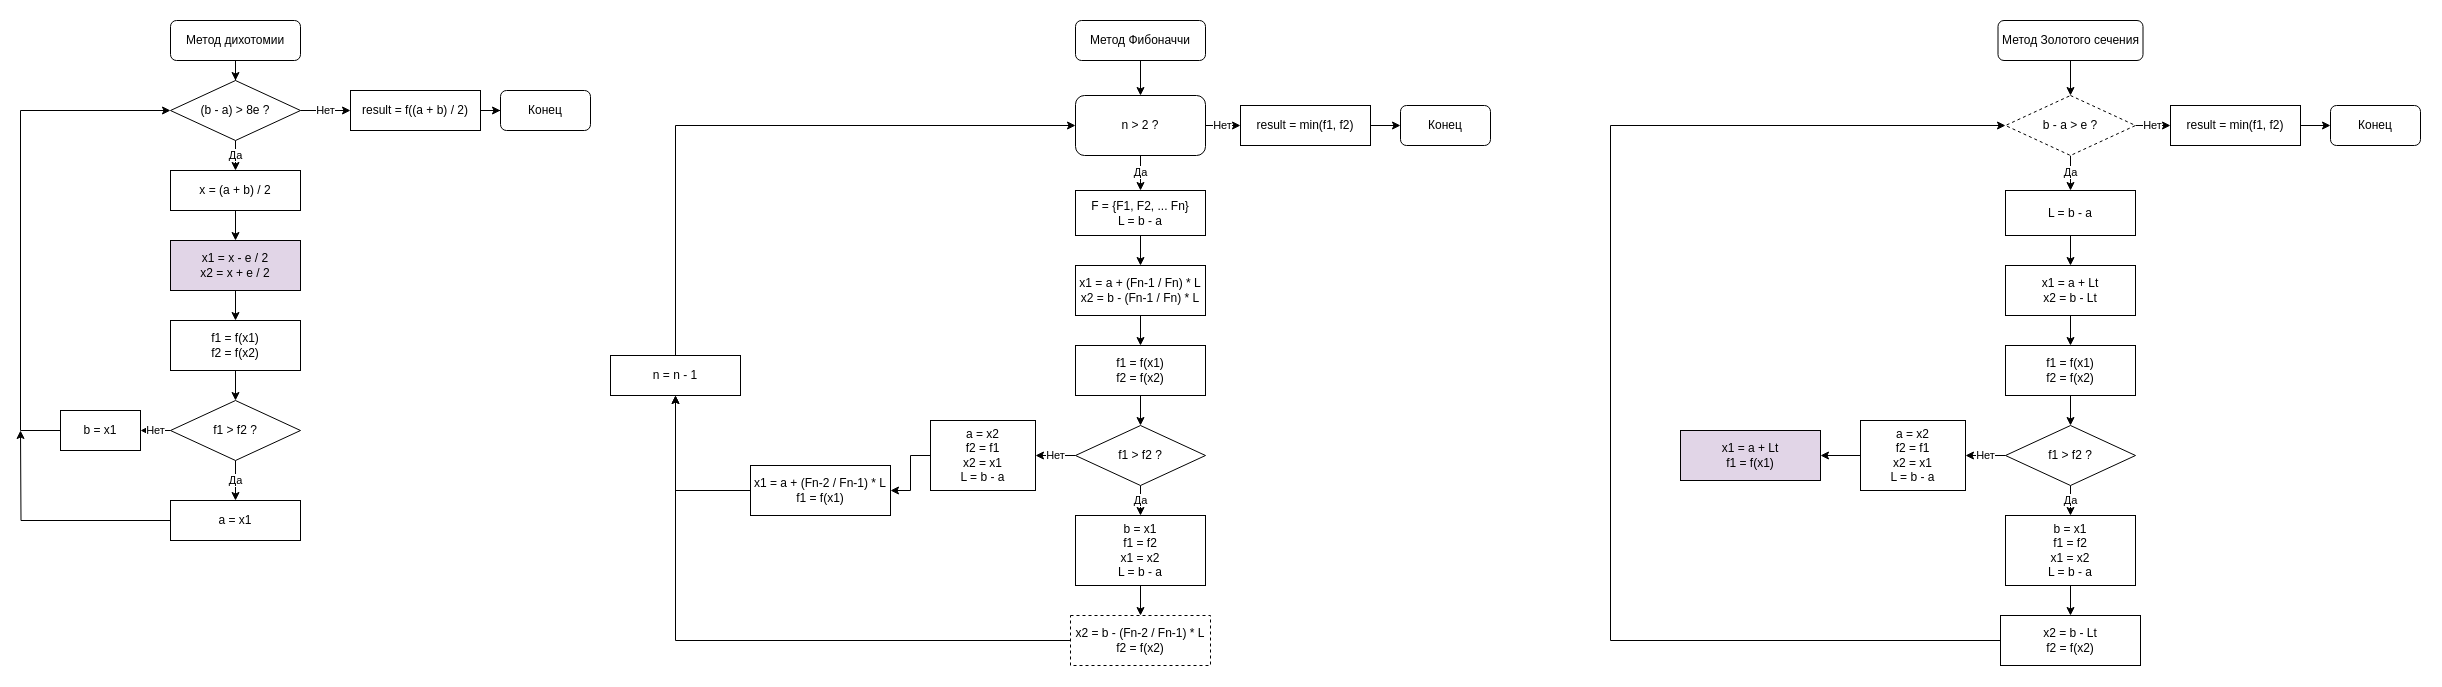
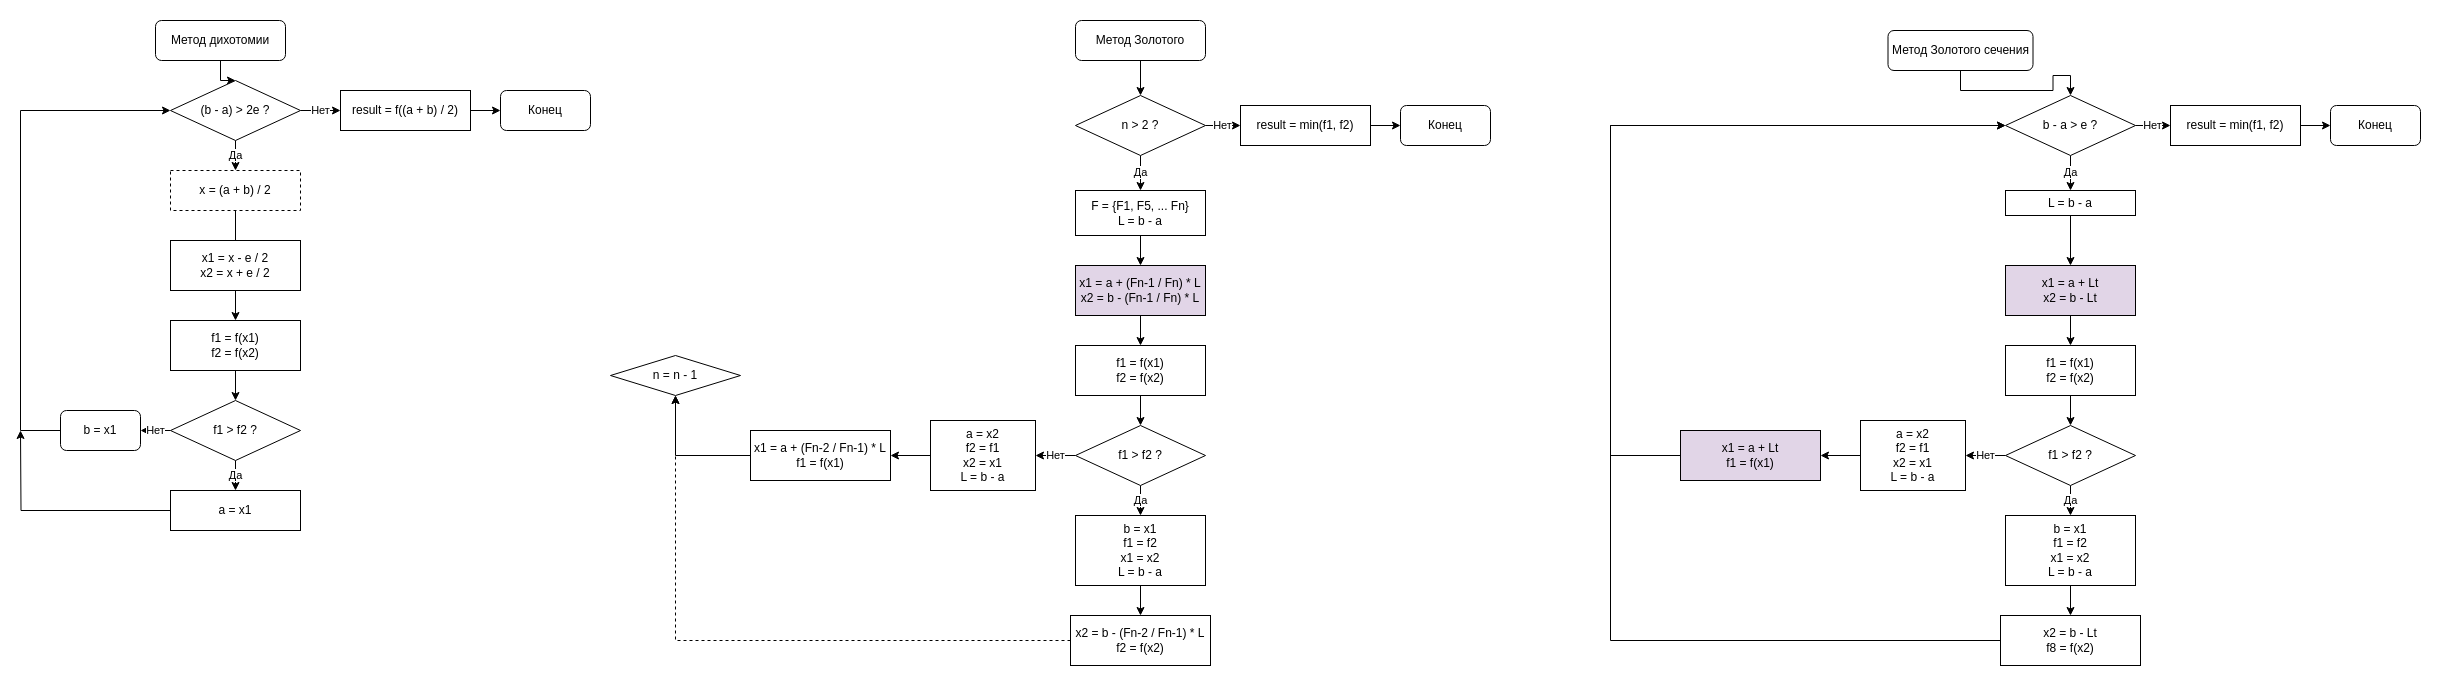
(236, 41) -> (221, 41)
(1141, 41) -> (1141, 41)
(2071, 41) -> (1961, 51)
(236, 111) -> (236, 111)
(416, 111) -> (406, 111)
(757, 126) -> none
(1141, 126) -> (1141, 126)
(2071, 126) -> (2071, 126)
(236, 191) -> (236, 191)
(2071, 213) -> (2071, 203)
(1141, 214) -> (1141, 214)
(236, 232) -> (236, 234)
(236, 266) -> (236, 266)
(1141, 291) -> (1141, 291)
(2071, 291) -> (2071, 291)
(676, 376) -> (676, 376)
(101, 431) -> (101, 431)
none -> (1647, 456)
(821, 491) -> (821, 456)
(236, 521) -> (236, 511)
(800, 641) -> (800, 641)
(1141, 641) -> (1141, 641)
(2071, 641) -> (2071, 641)
